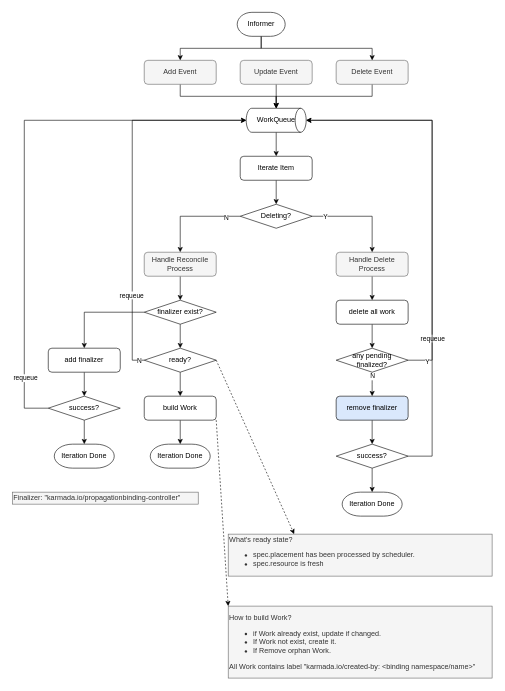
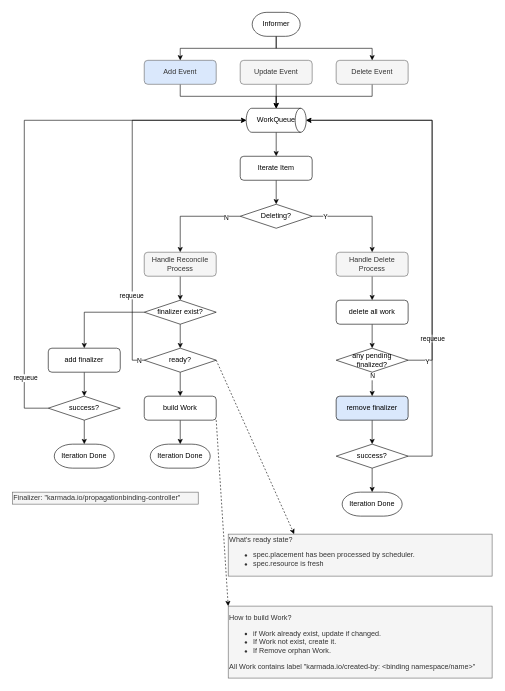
(261, 24) -> (276, 24)
(180, 72) -> (180, 72)
